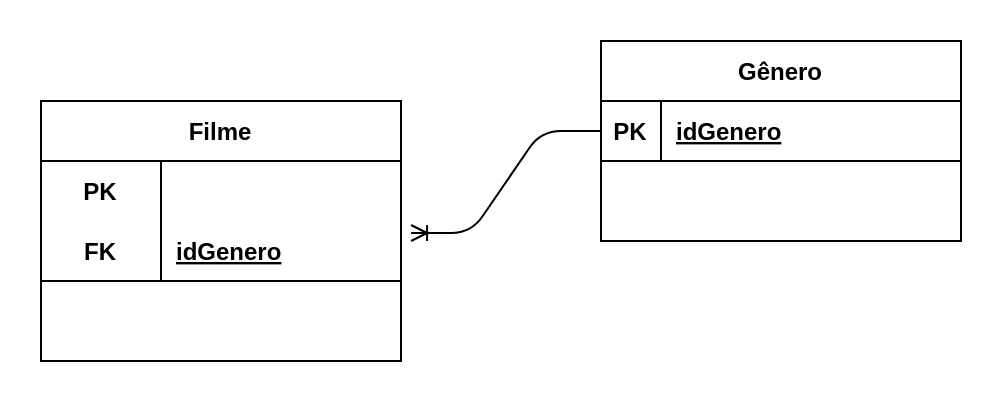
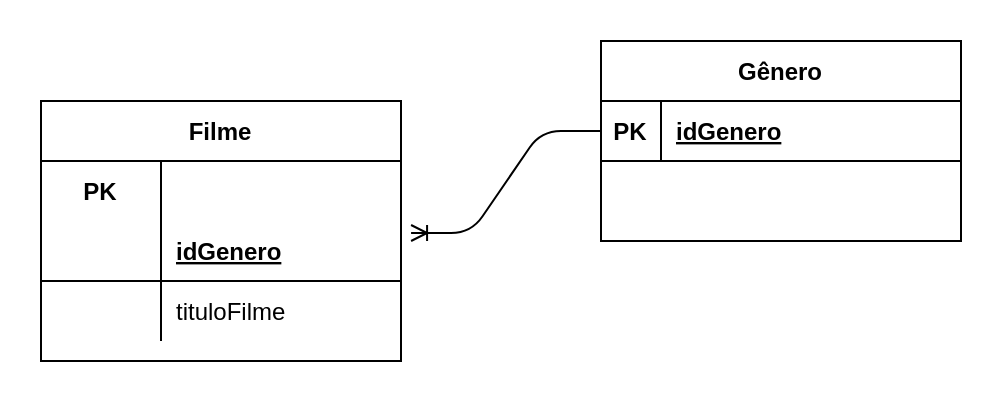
(101, 251) -> none
none -> (281, 311)
